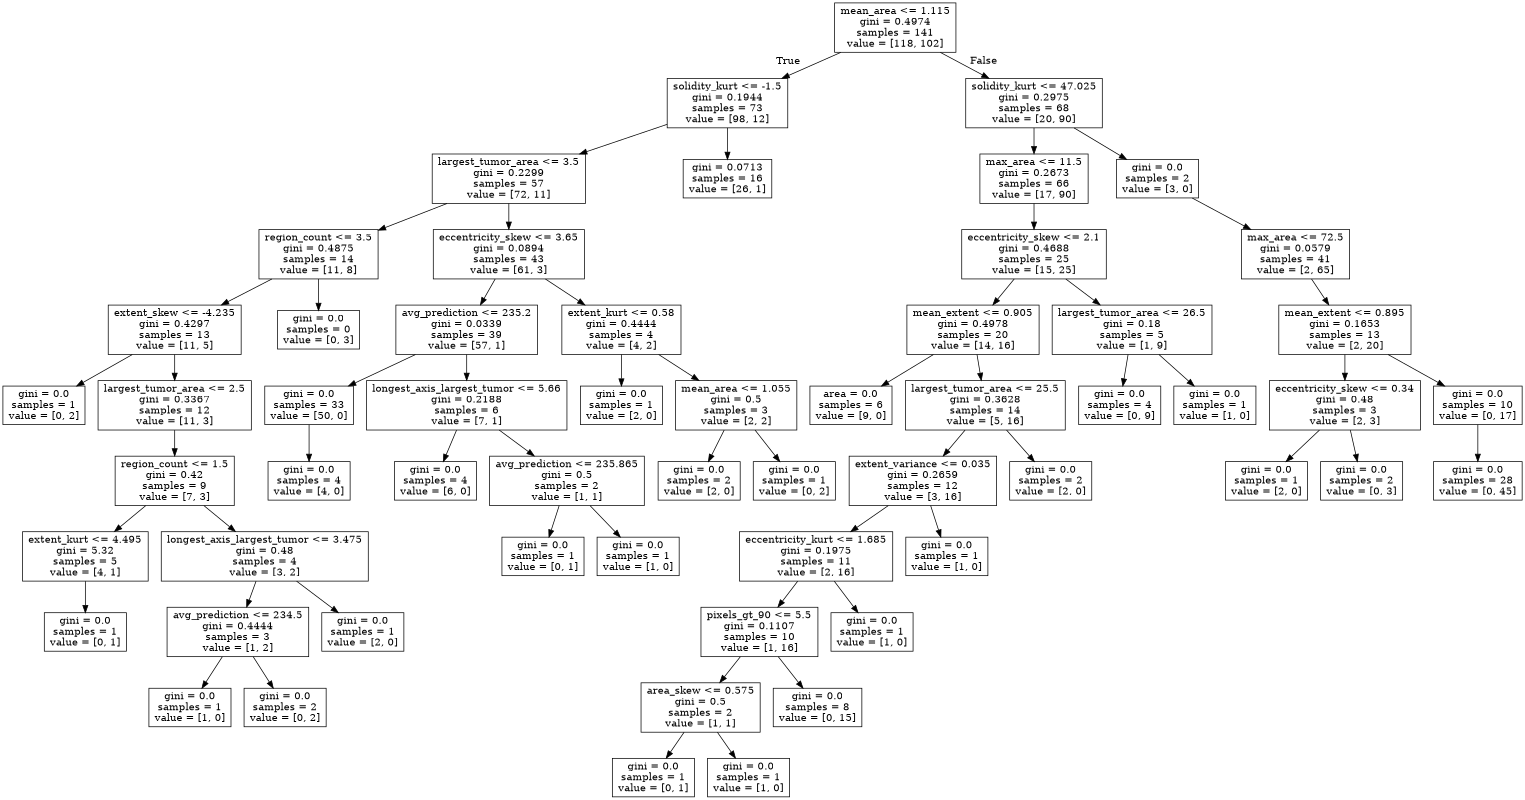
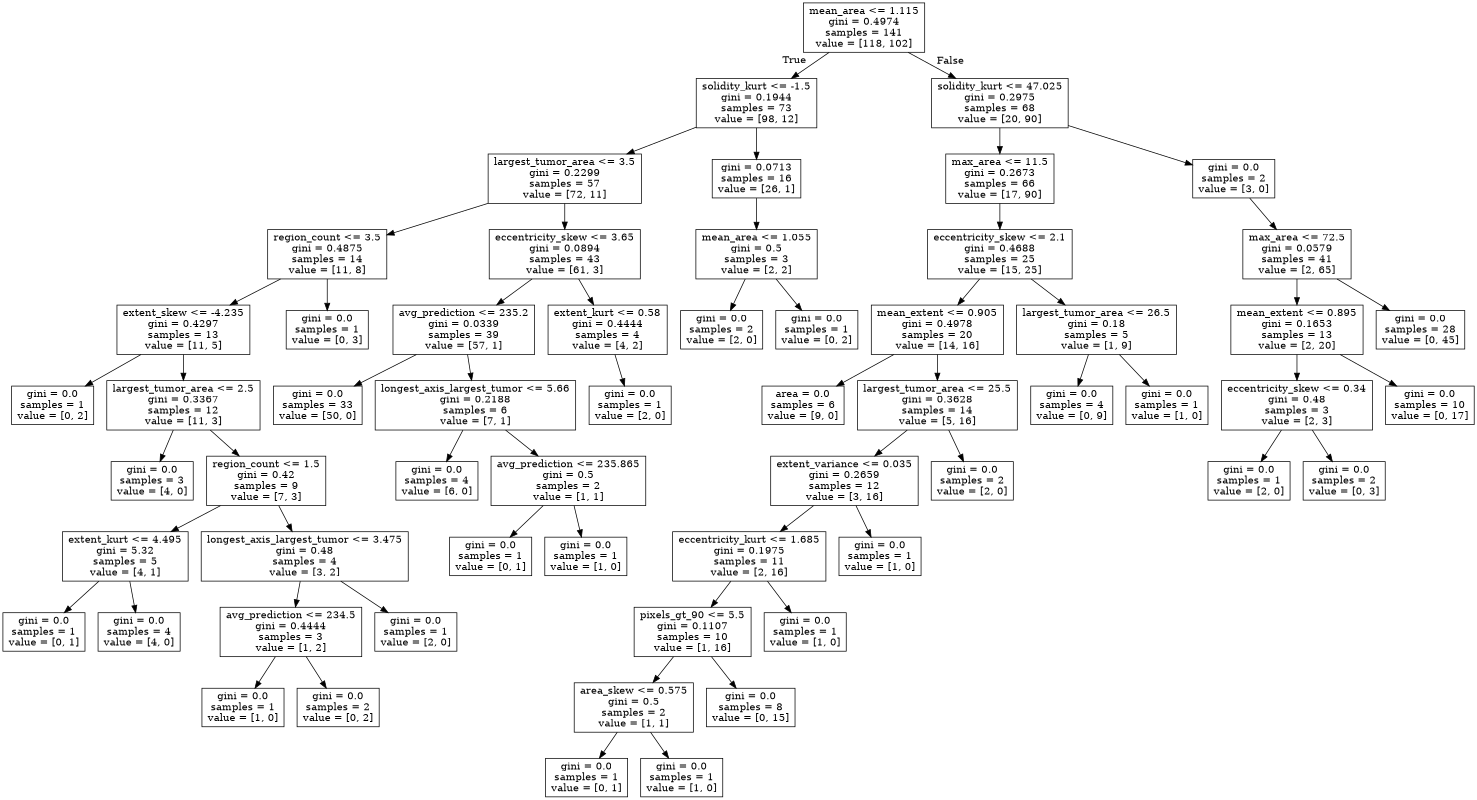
(319, 330) -> (327, 330)
(676, 366) -> (757, 210)
(309, 439) -> (132, 593)
(1478, 439) -> (1360, 293)
none -> (152, 481)
